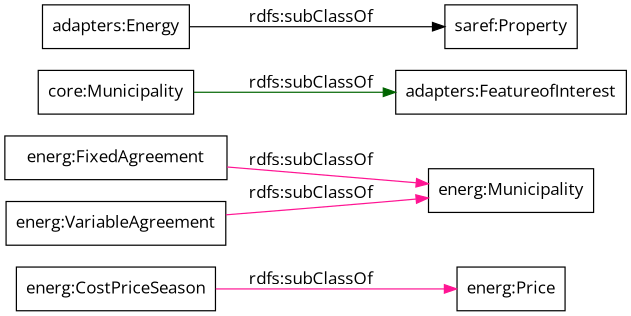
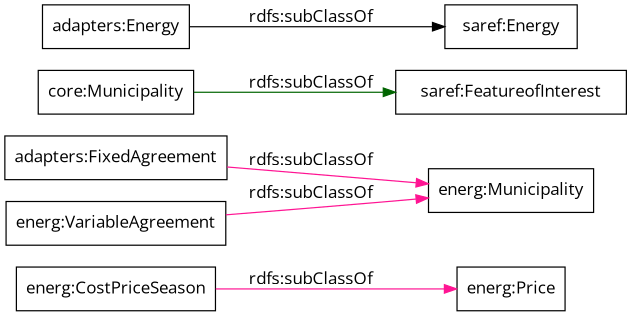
(511, 27) -> (511, 27)
(511, 92) -> (511, 92)
(116, 158) -> (116, 158)
